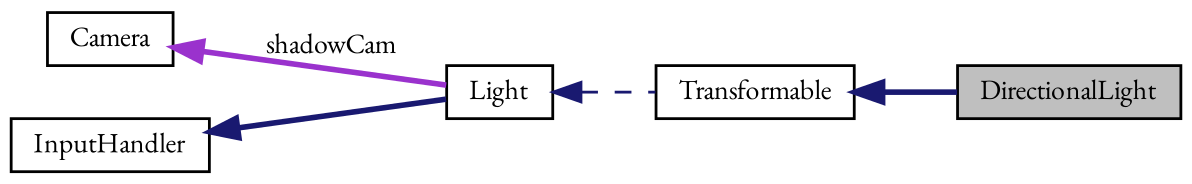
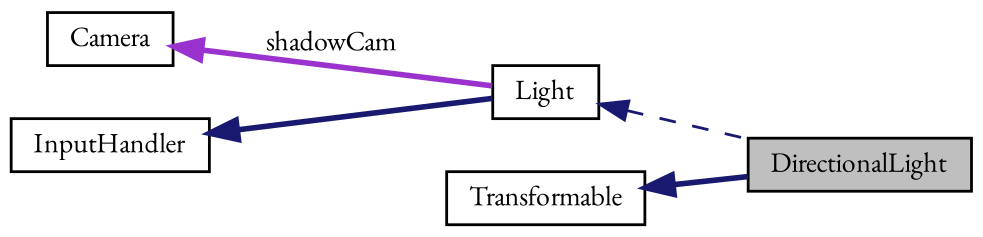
(618, 92) -> (687, 125)
